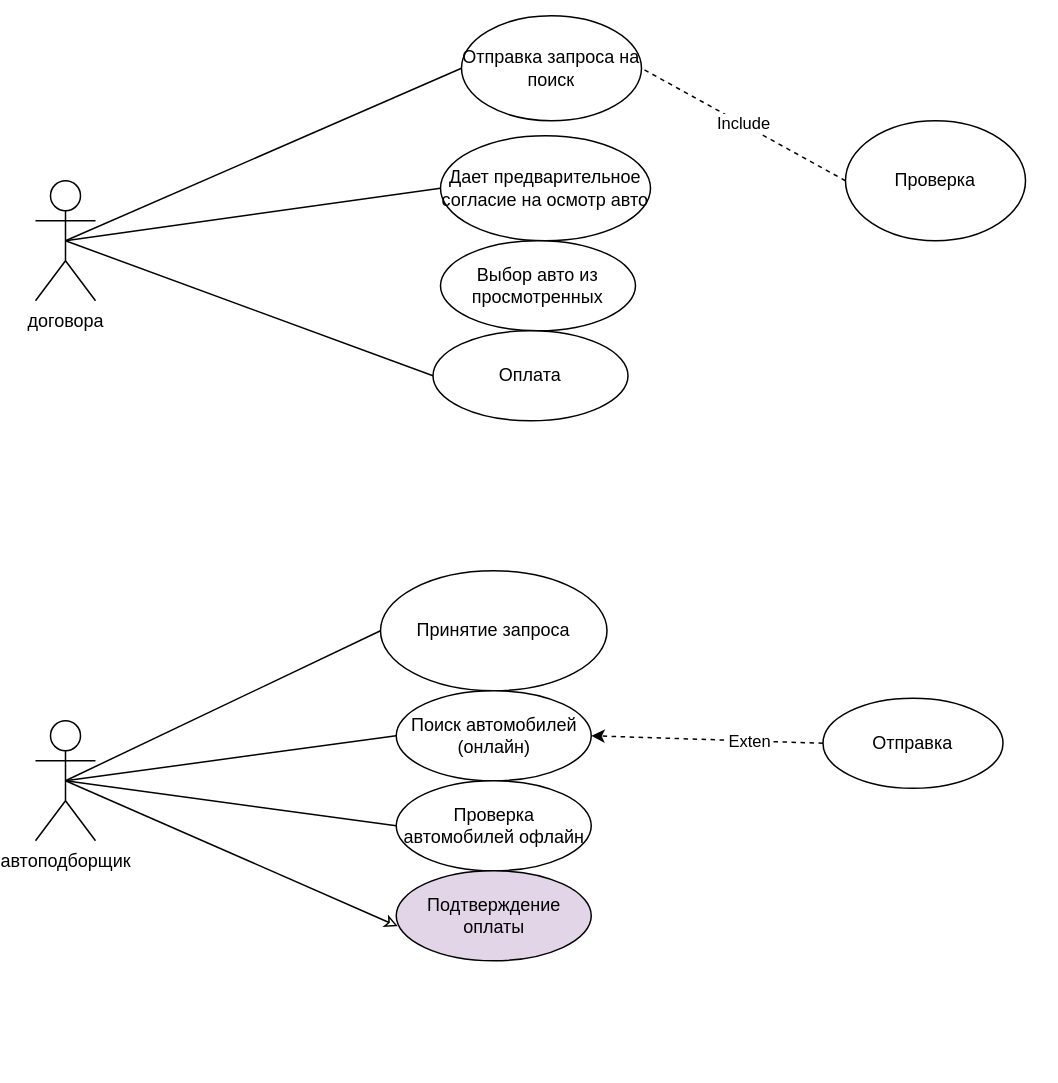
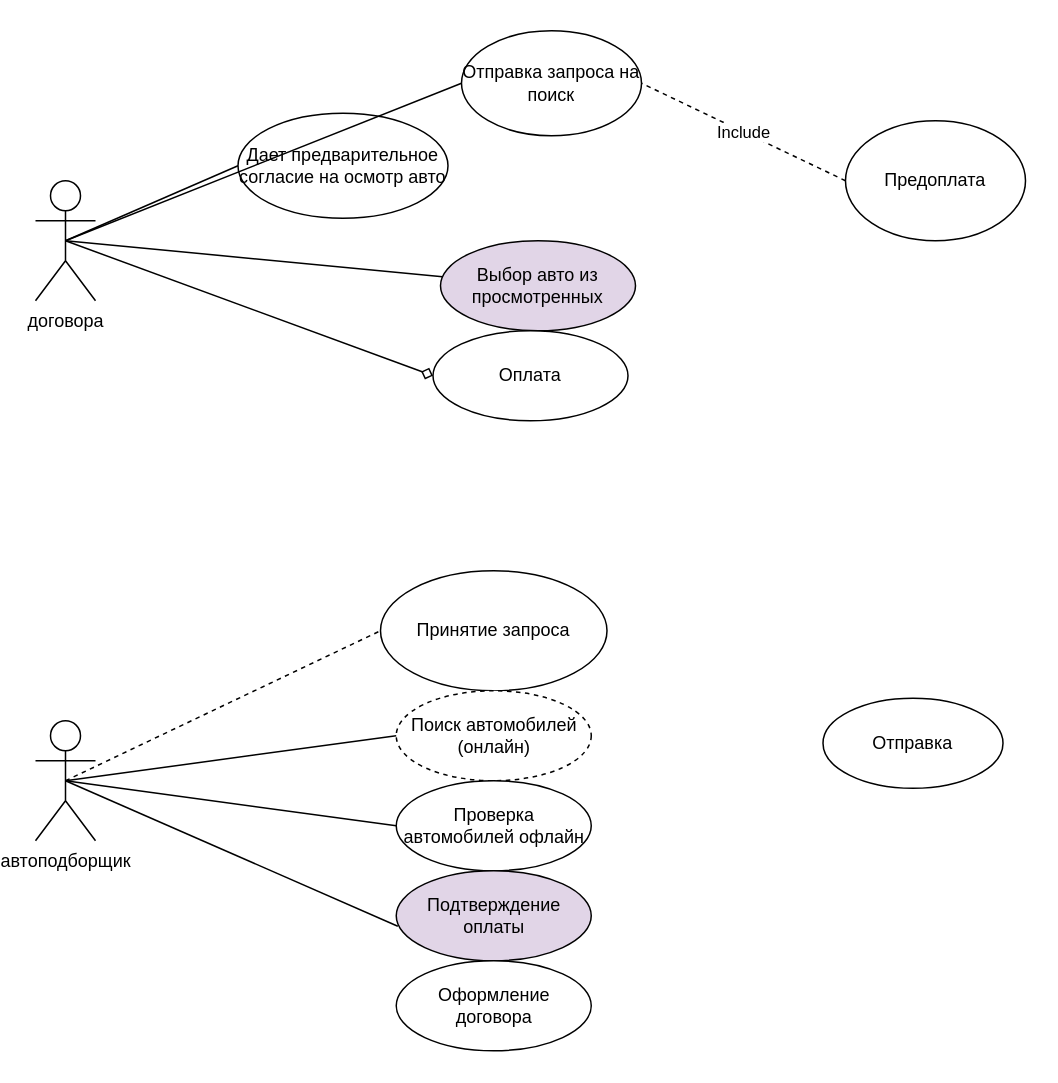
(551, 68) -> (551, 83)
(935, 181) -> (935, 181)
(545, 188) -> (343, 166)
none -> (259, 259)
(538, 286) -> (538, 286)
(425, 373) -> (421, 371)
(236, 699) -> (236, 699)
(494, 736) -> (494, 736)
(712, 740) -> none
(387, 922) -> (390, 923)
none -> (494, 1006)
